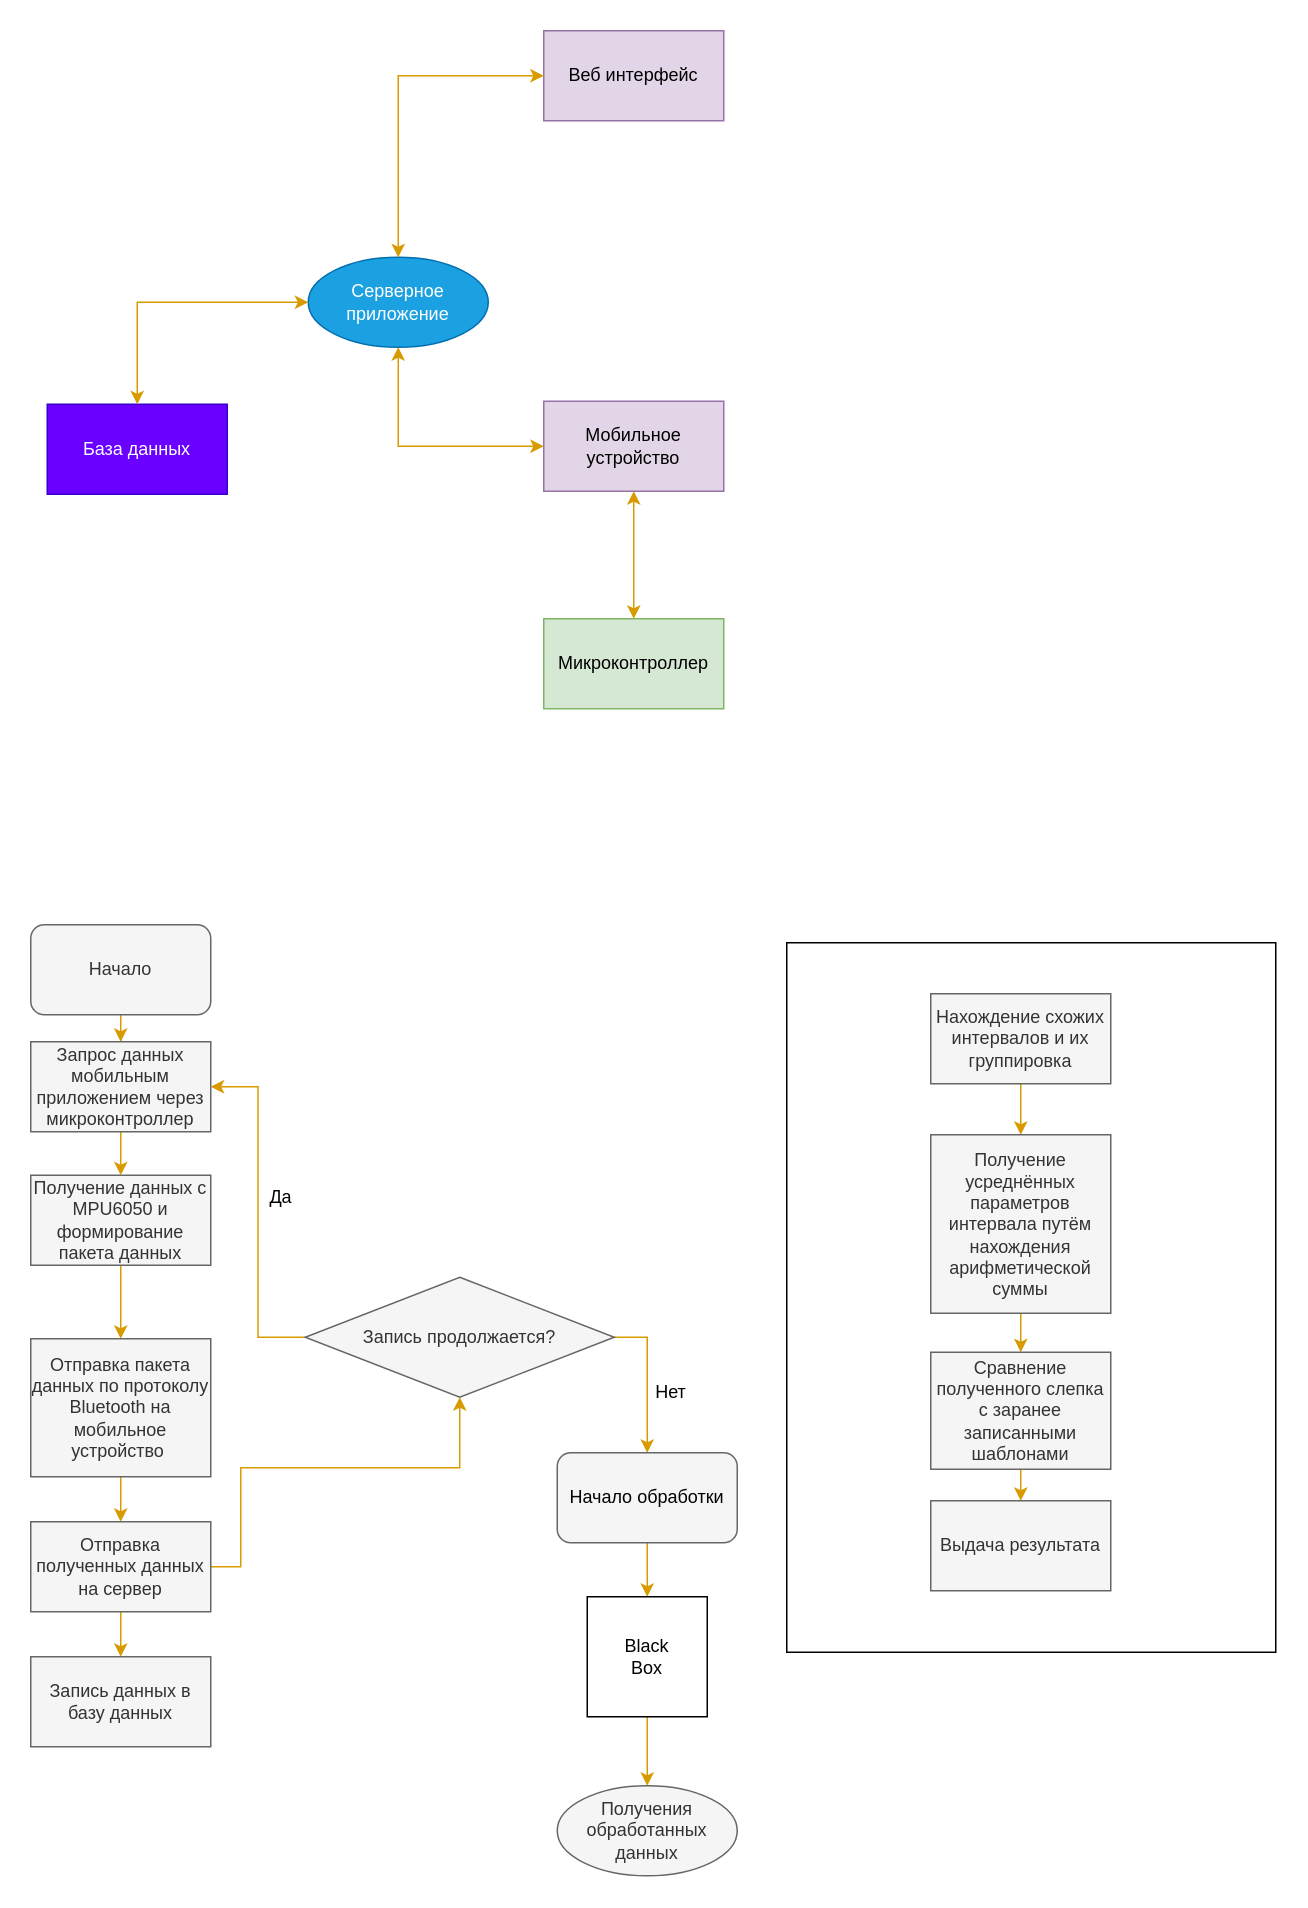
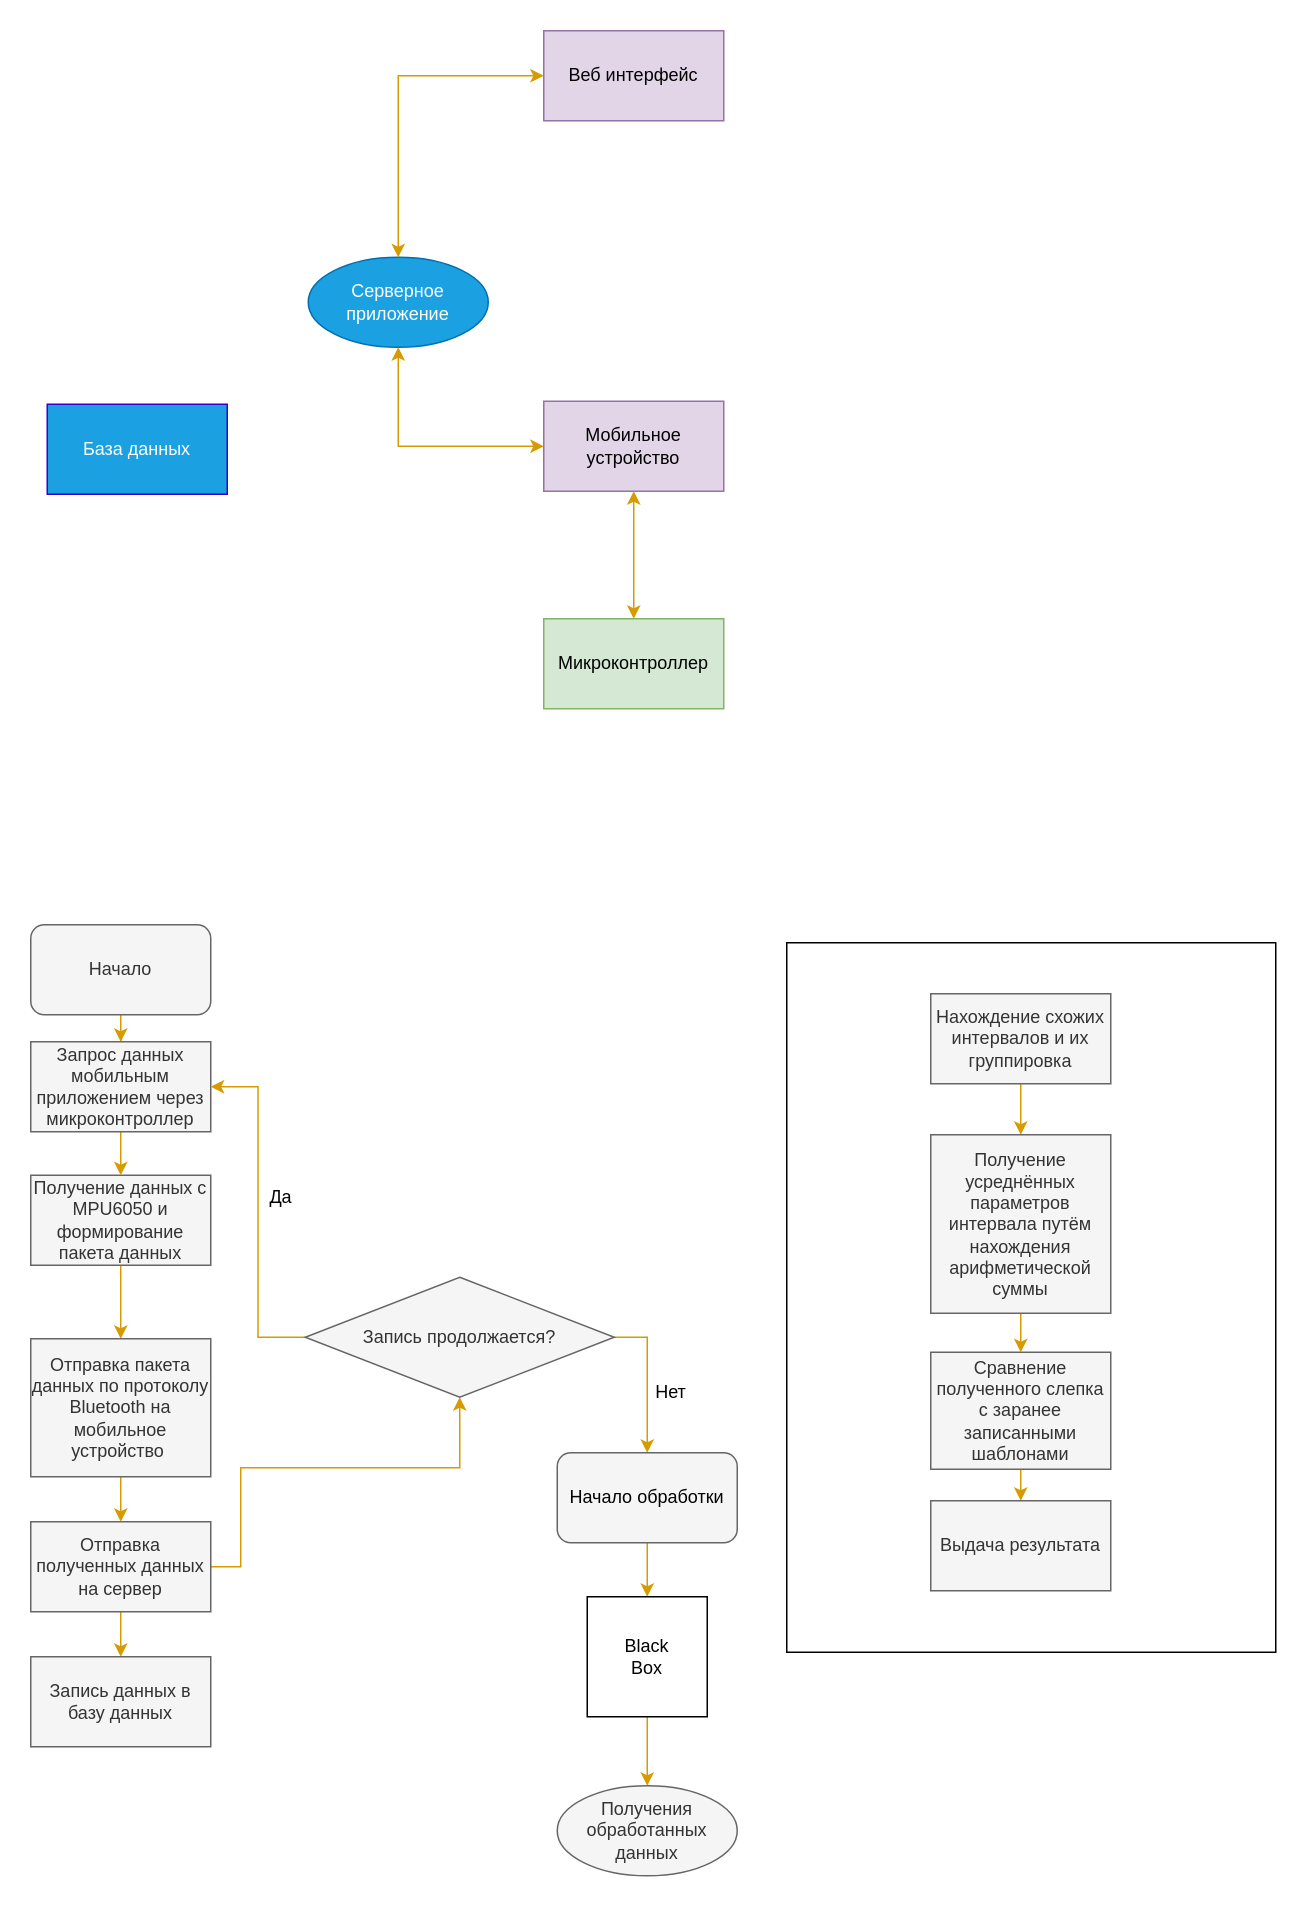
(171, 302) -> none
(137, 449) -> (137, 449)
